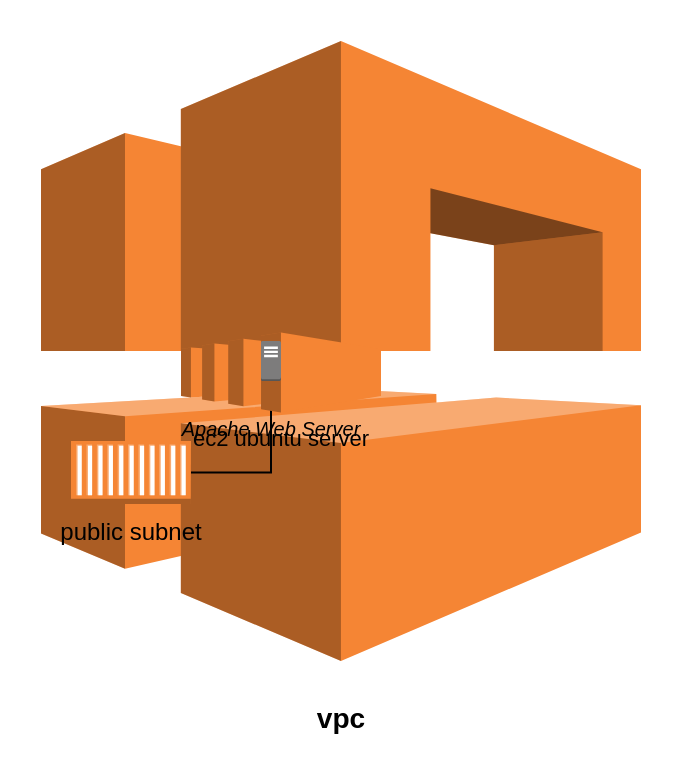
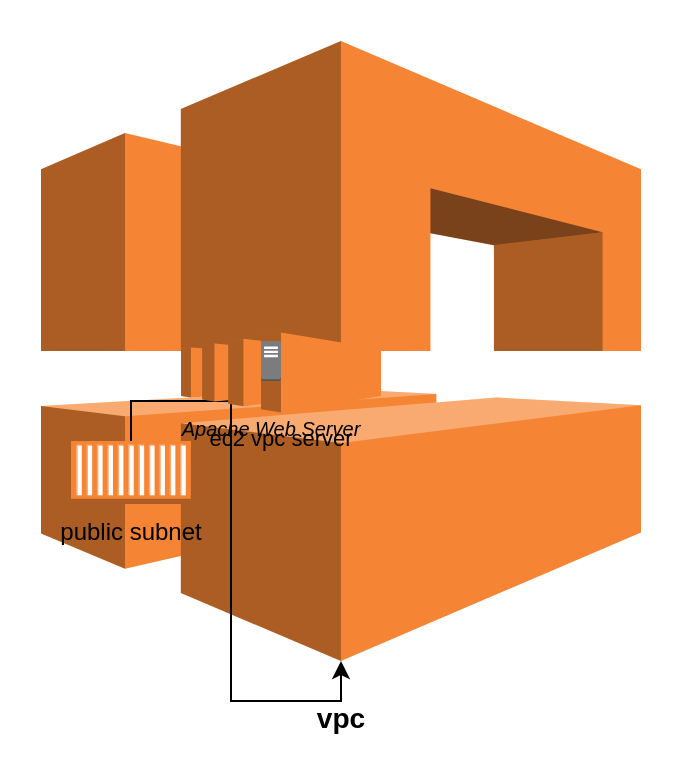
(282, 440) -> (282, 440)
(262, 473) -> (231, 549)
